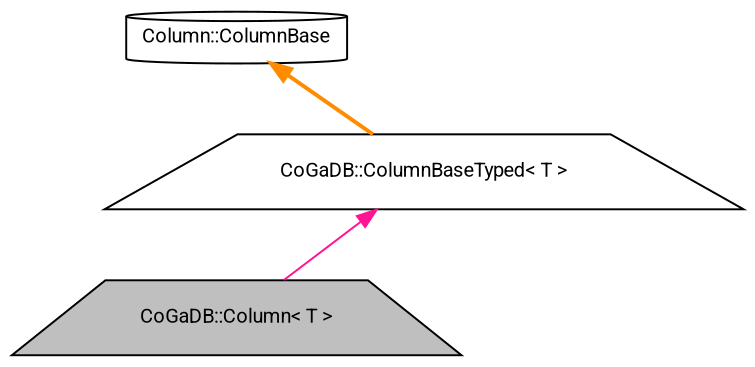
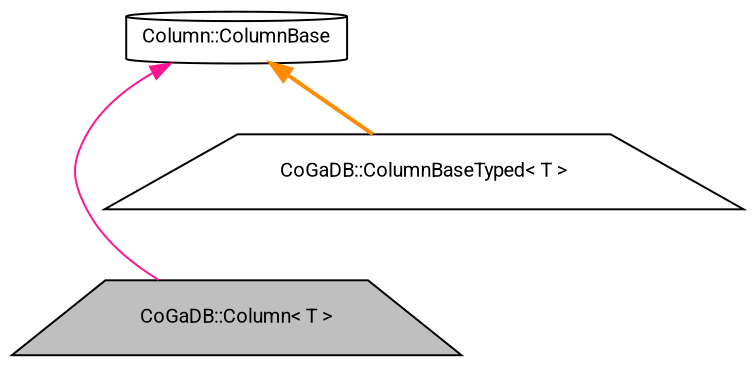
(322, 251) -> (76, 177)
